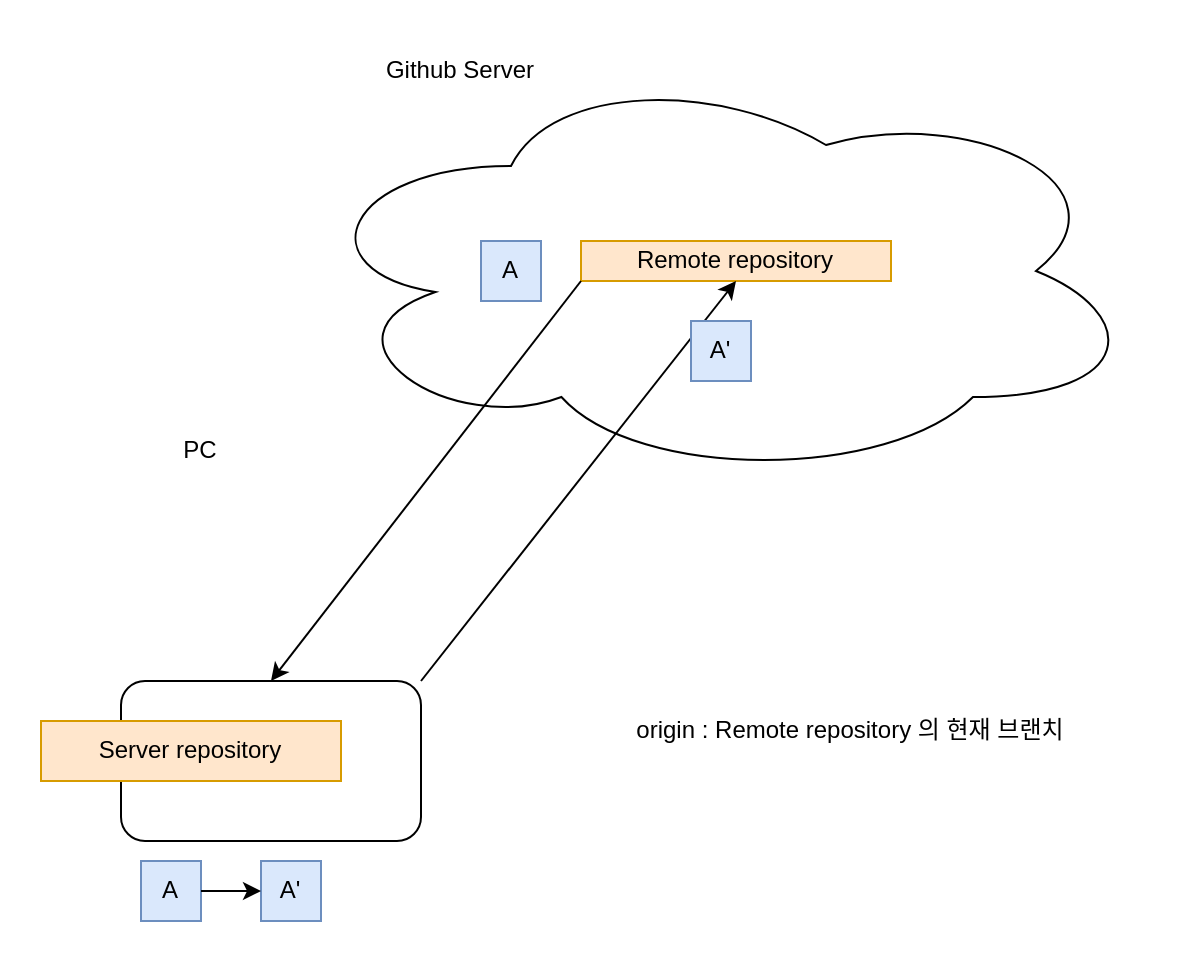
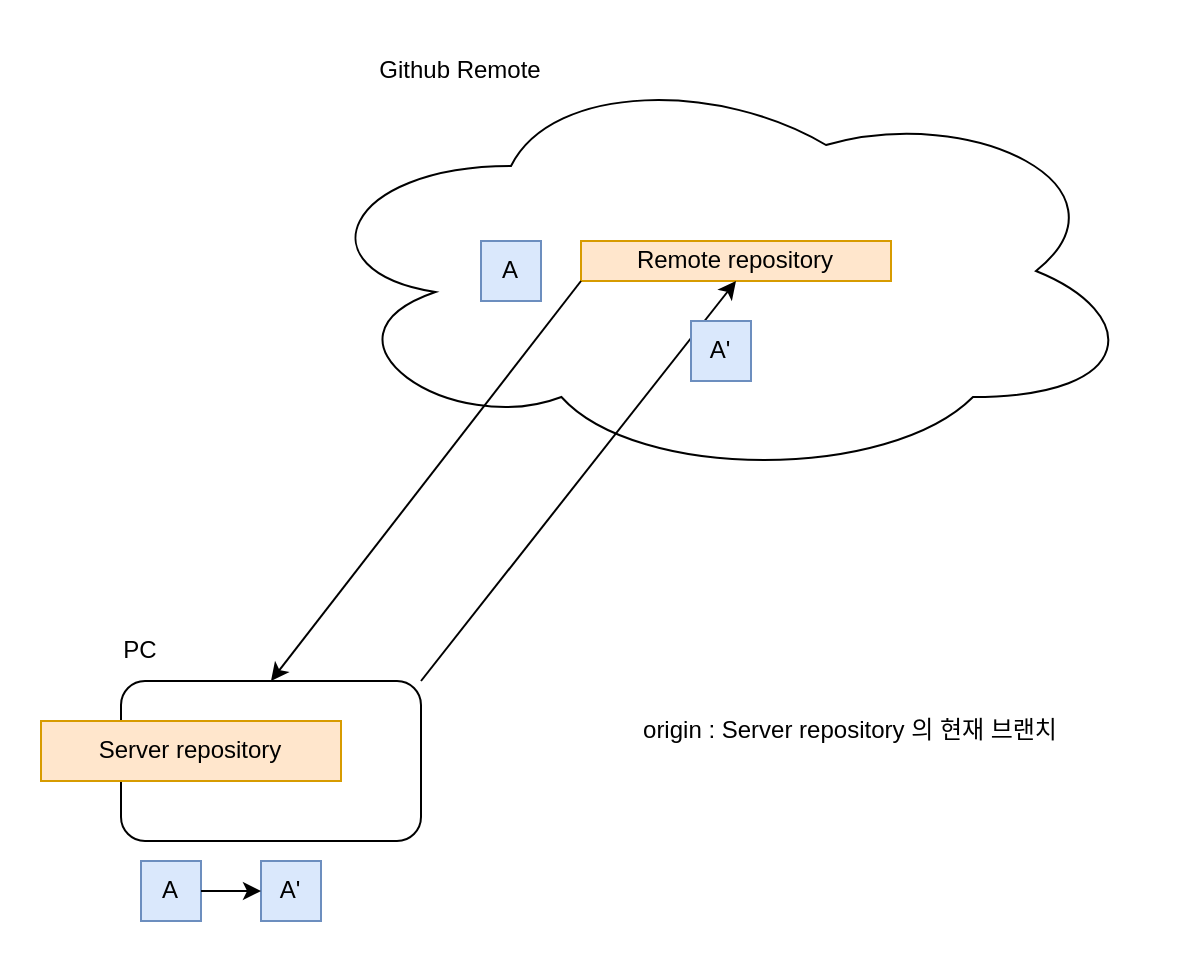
(461, 71) -> (461, 71)
(201, 451) -> (141, 651)
(851, 731) -> (851, 731)
